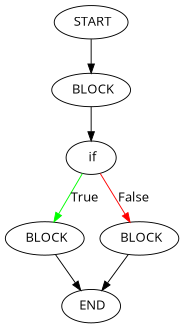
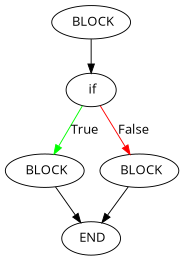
(91, 22) -> none
